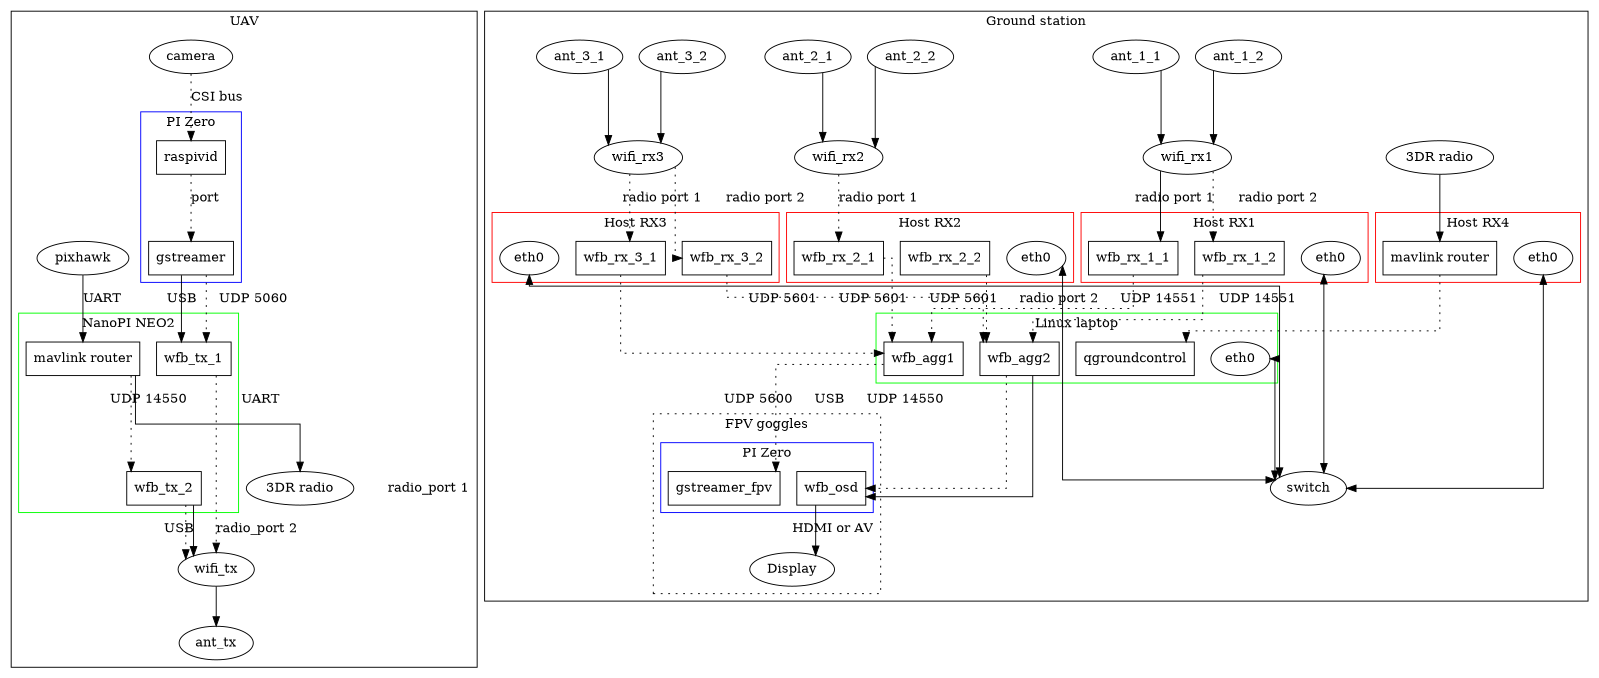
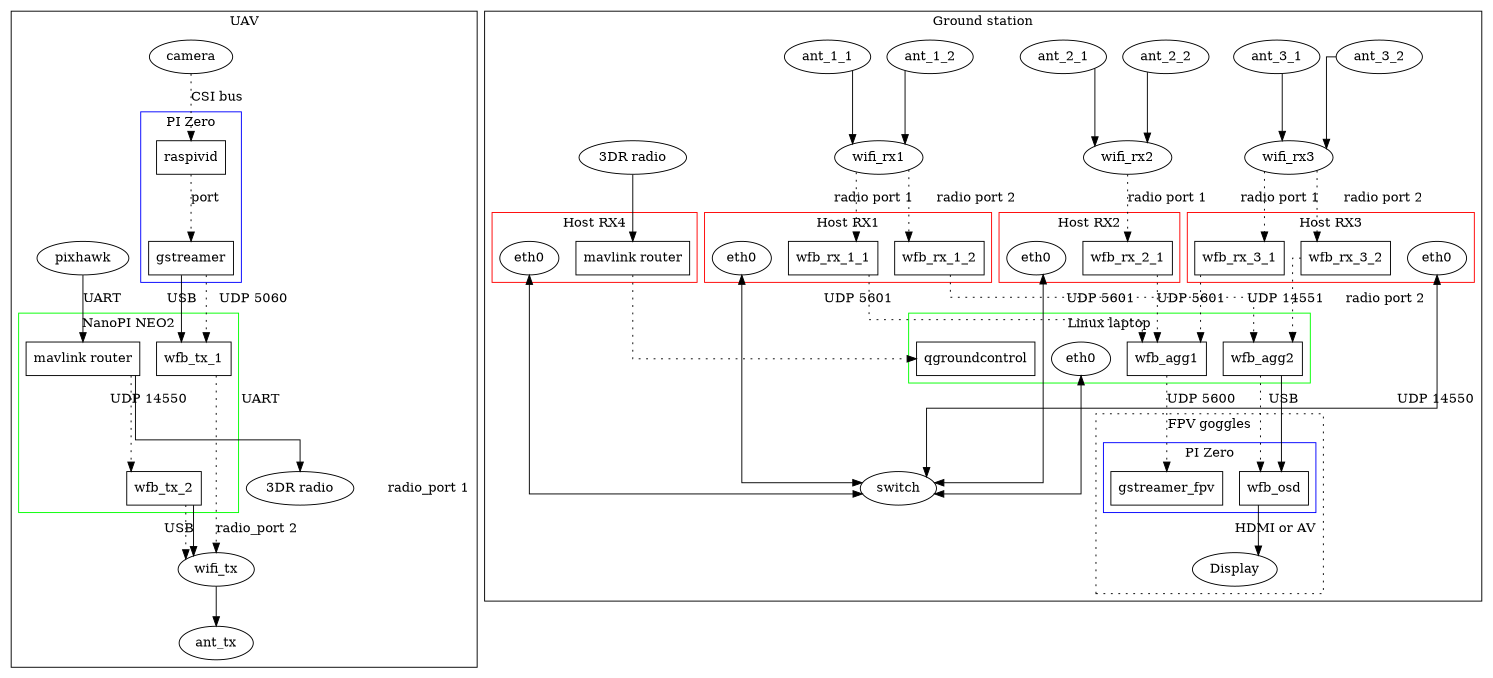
(1161, 201) -> (856, 202)
(945, 258) -> none
